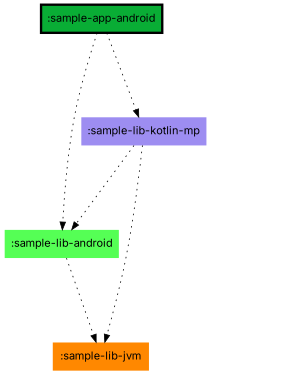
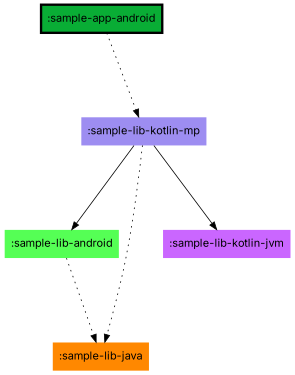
(73, 126) -> none
(105, 184) -> (105, 184)
none -> (227, 244)
(101, 357) -> (101, 357)
